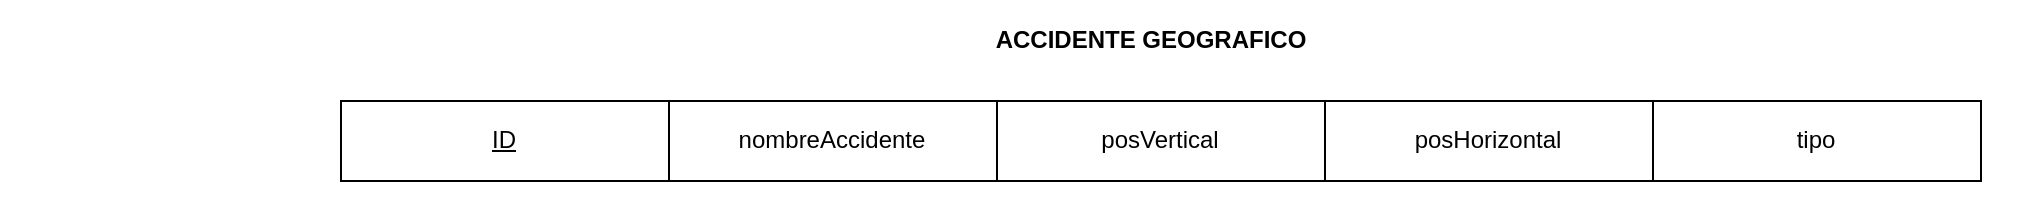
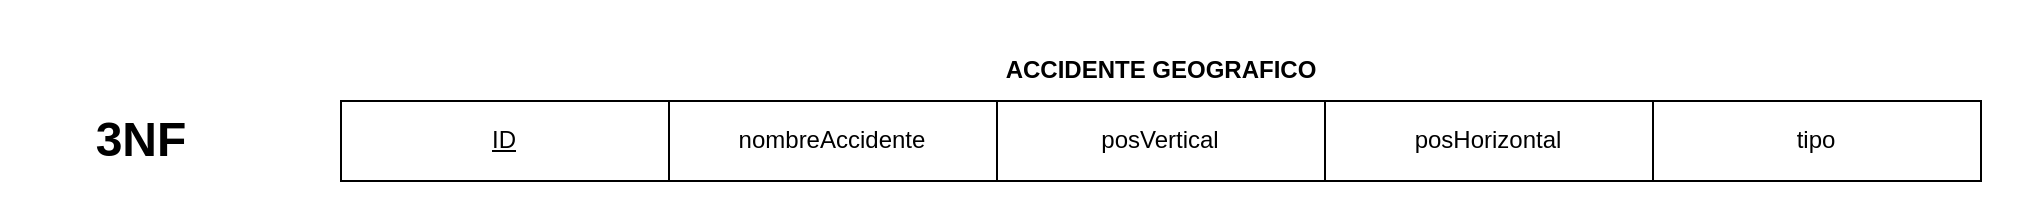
(1151, 41) -> (1161, 71)
none -> (141, 141)
